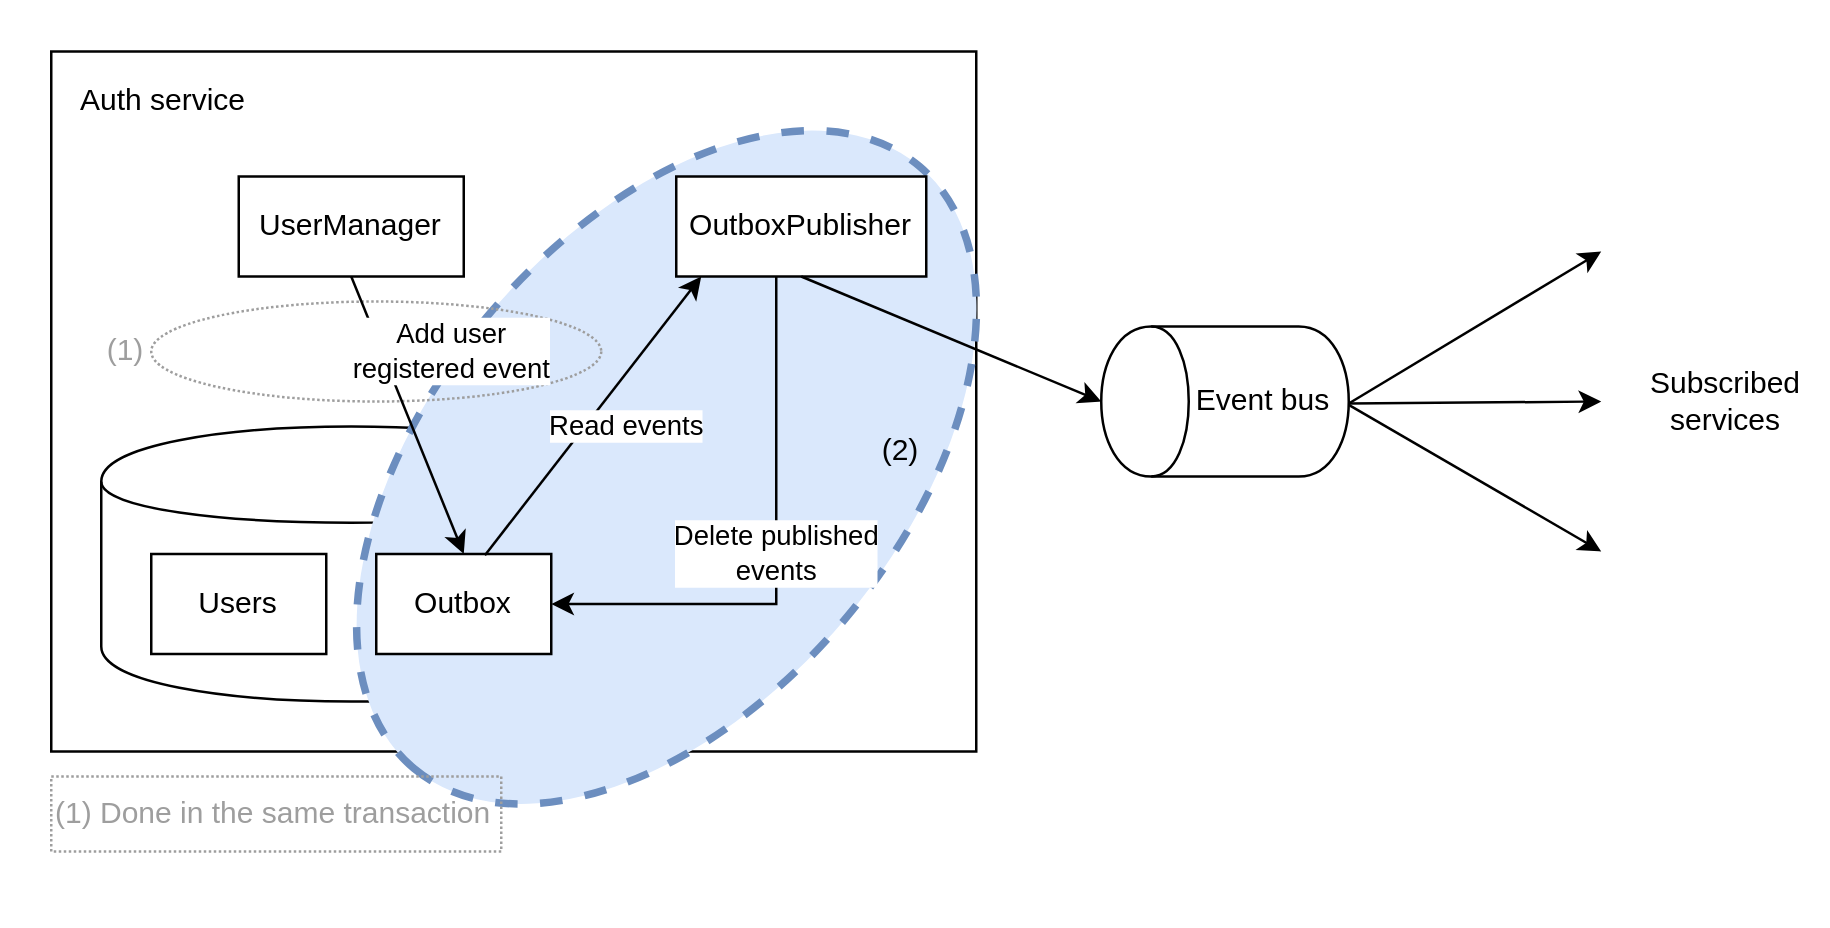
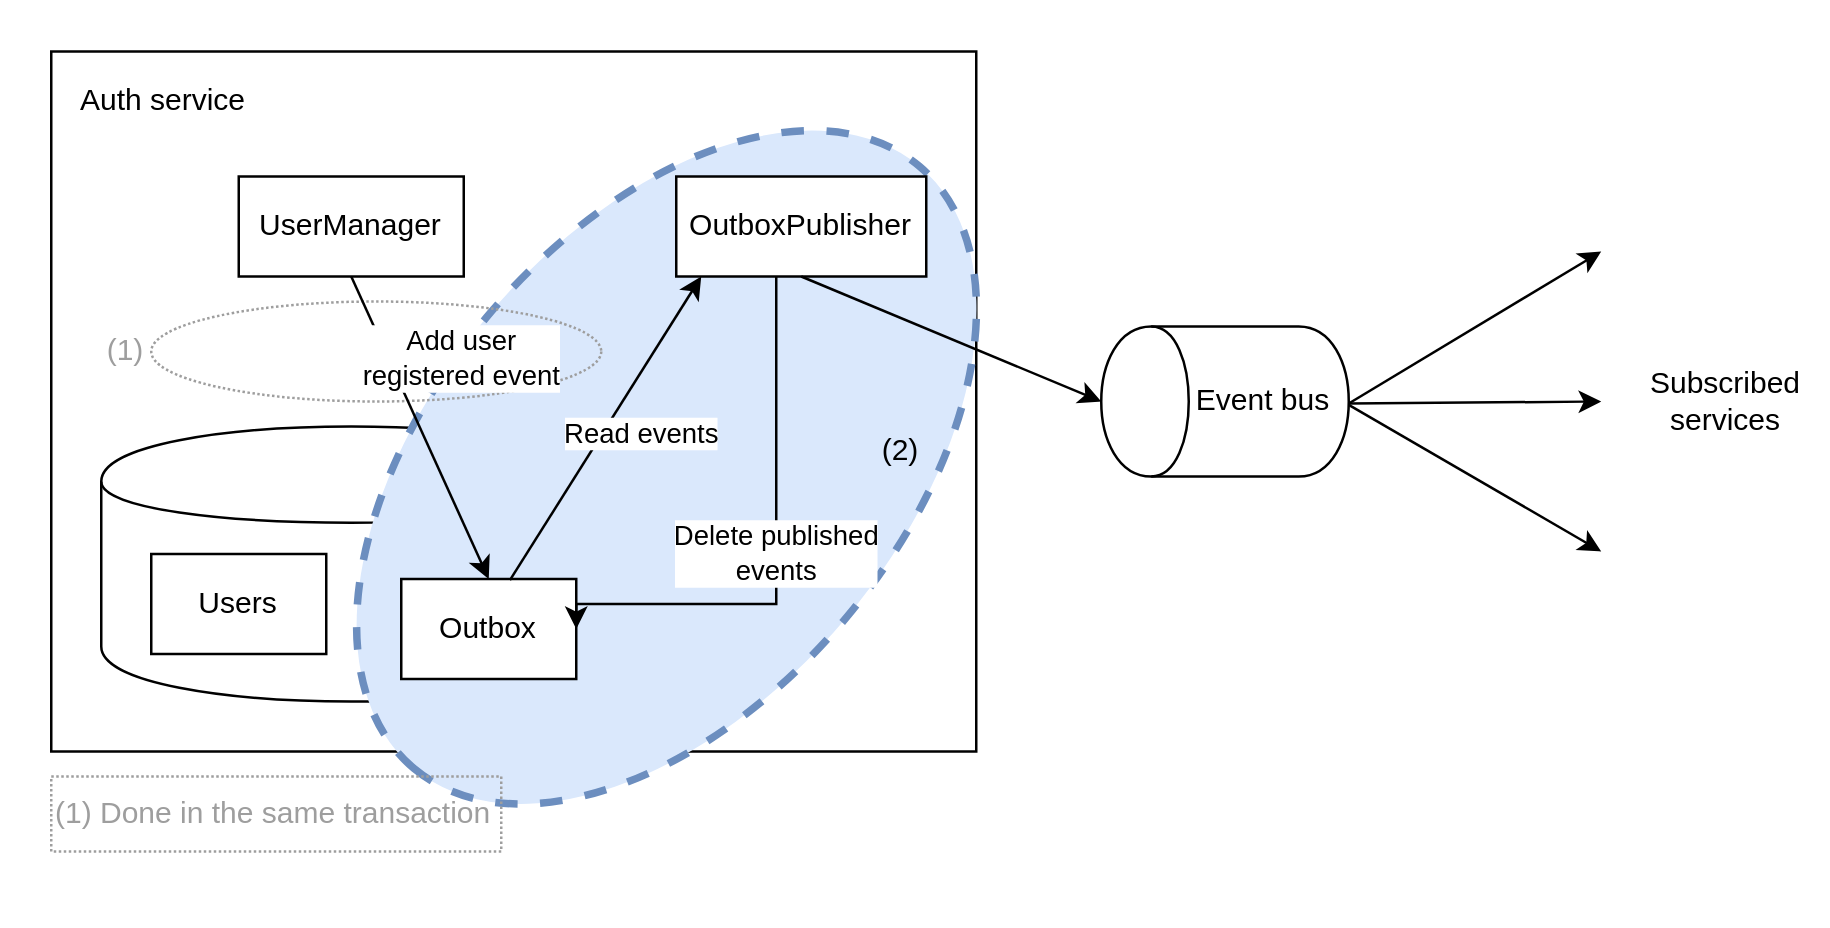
(464, 604) -> (489, 629)
